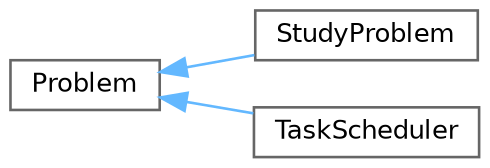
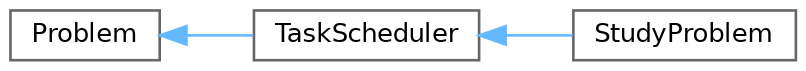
(220, 61) -> (539, 35)
